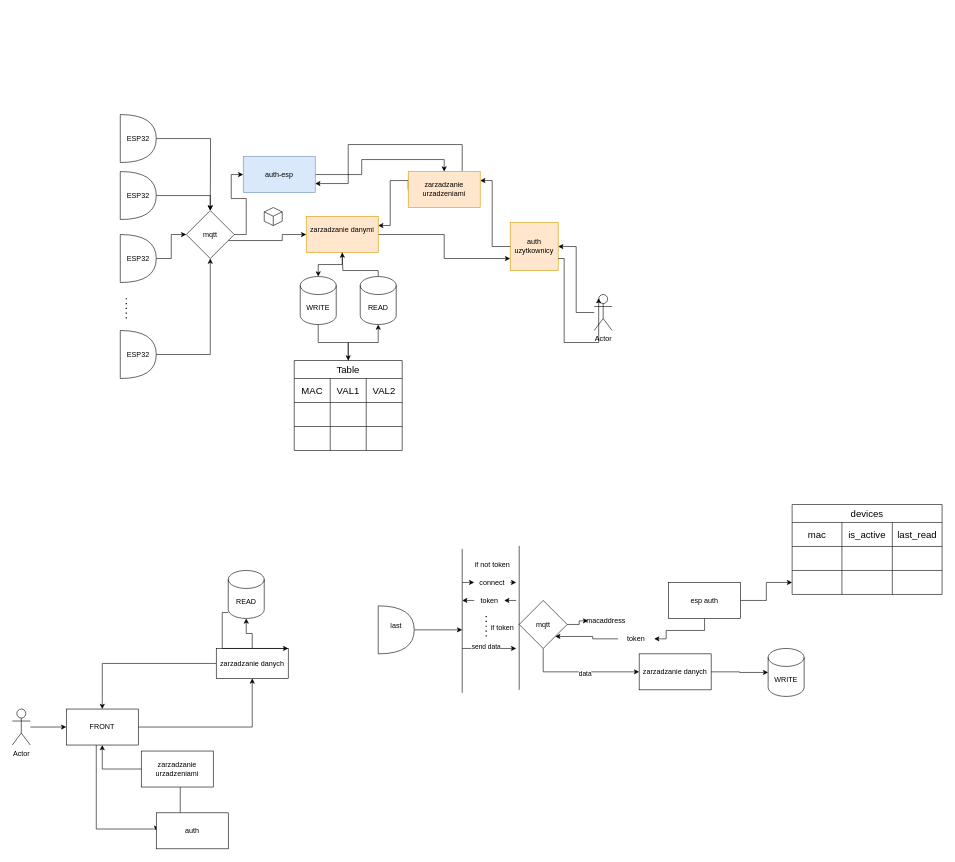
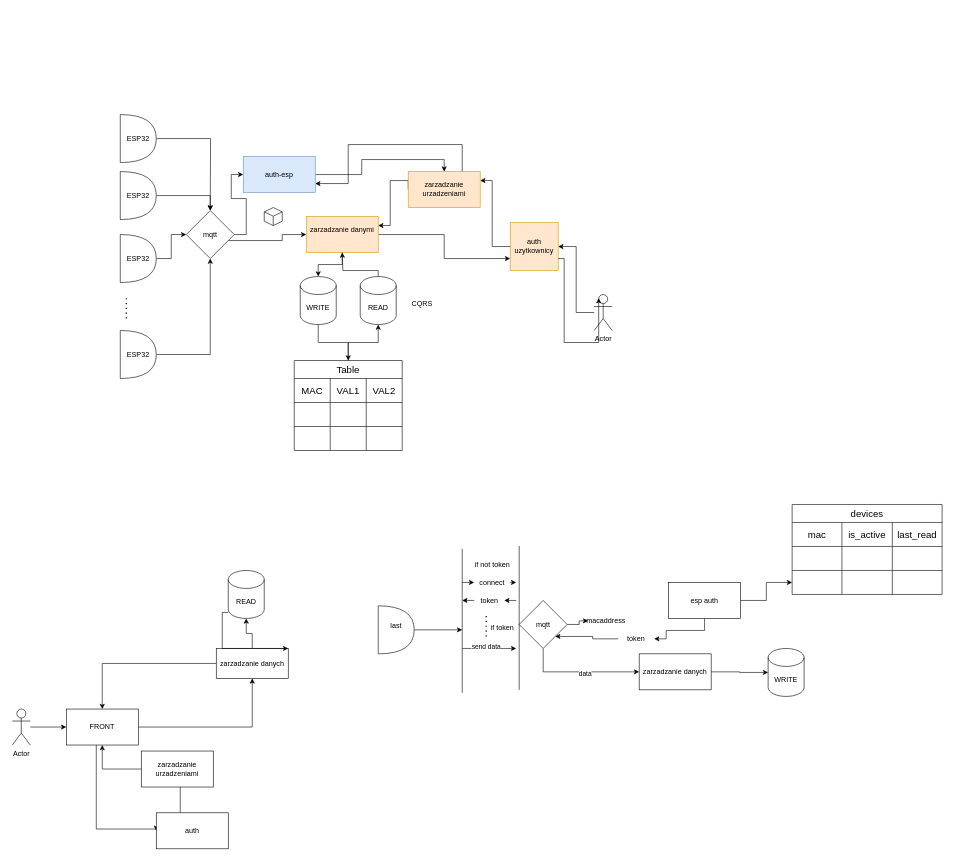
none -> (432, 303)
